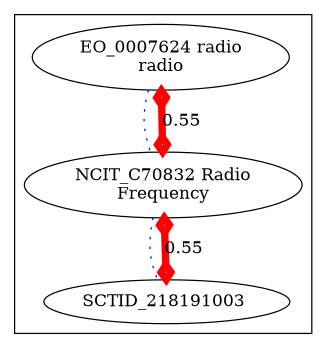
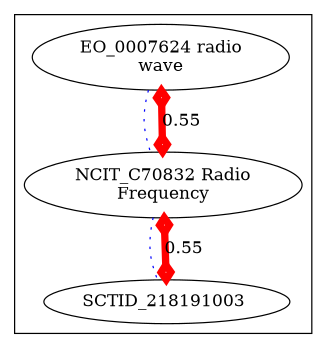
(161, 57) -> (161, 57)
